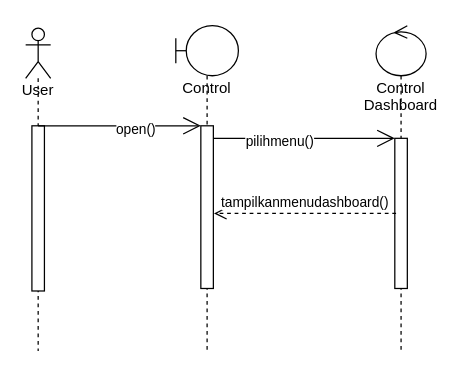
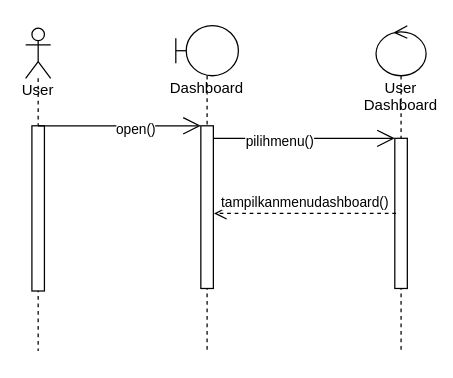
(207, 88) -> (207, 97)
(401, 106) -> (401, 106)
